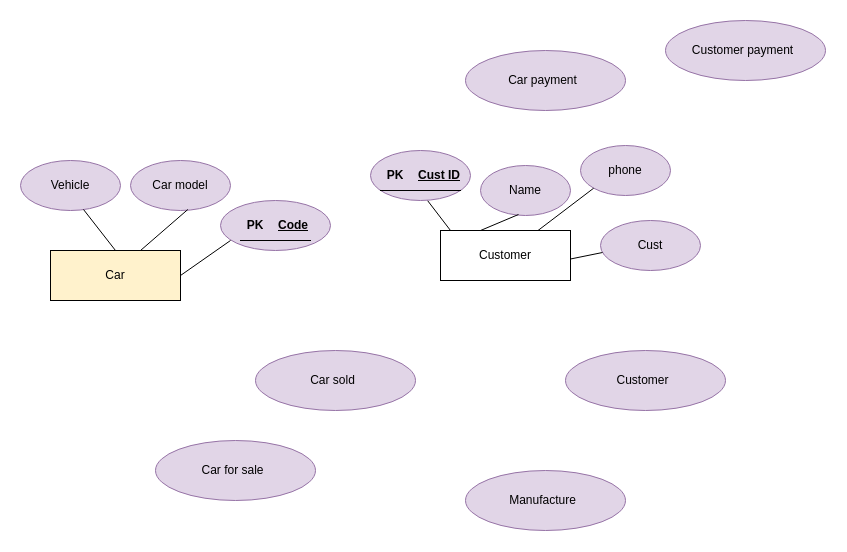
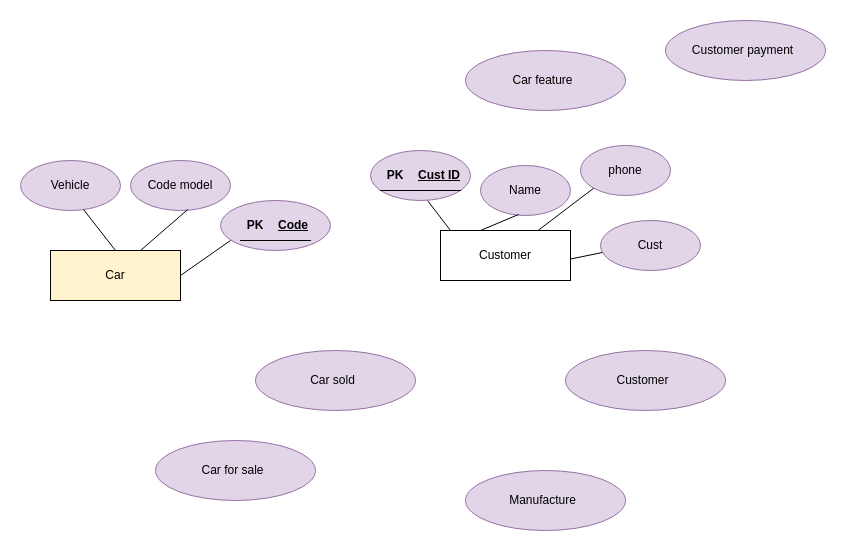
(543, 81) -> (543, 81)
(181, 186) -> (181, 186)
